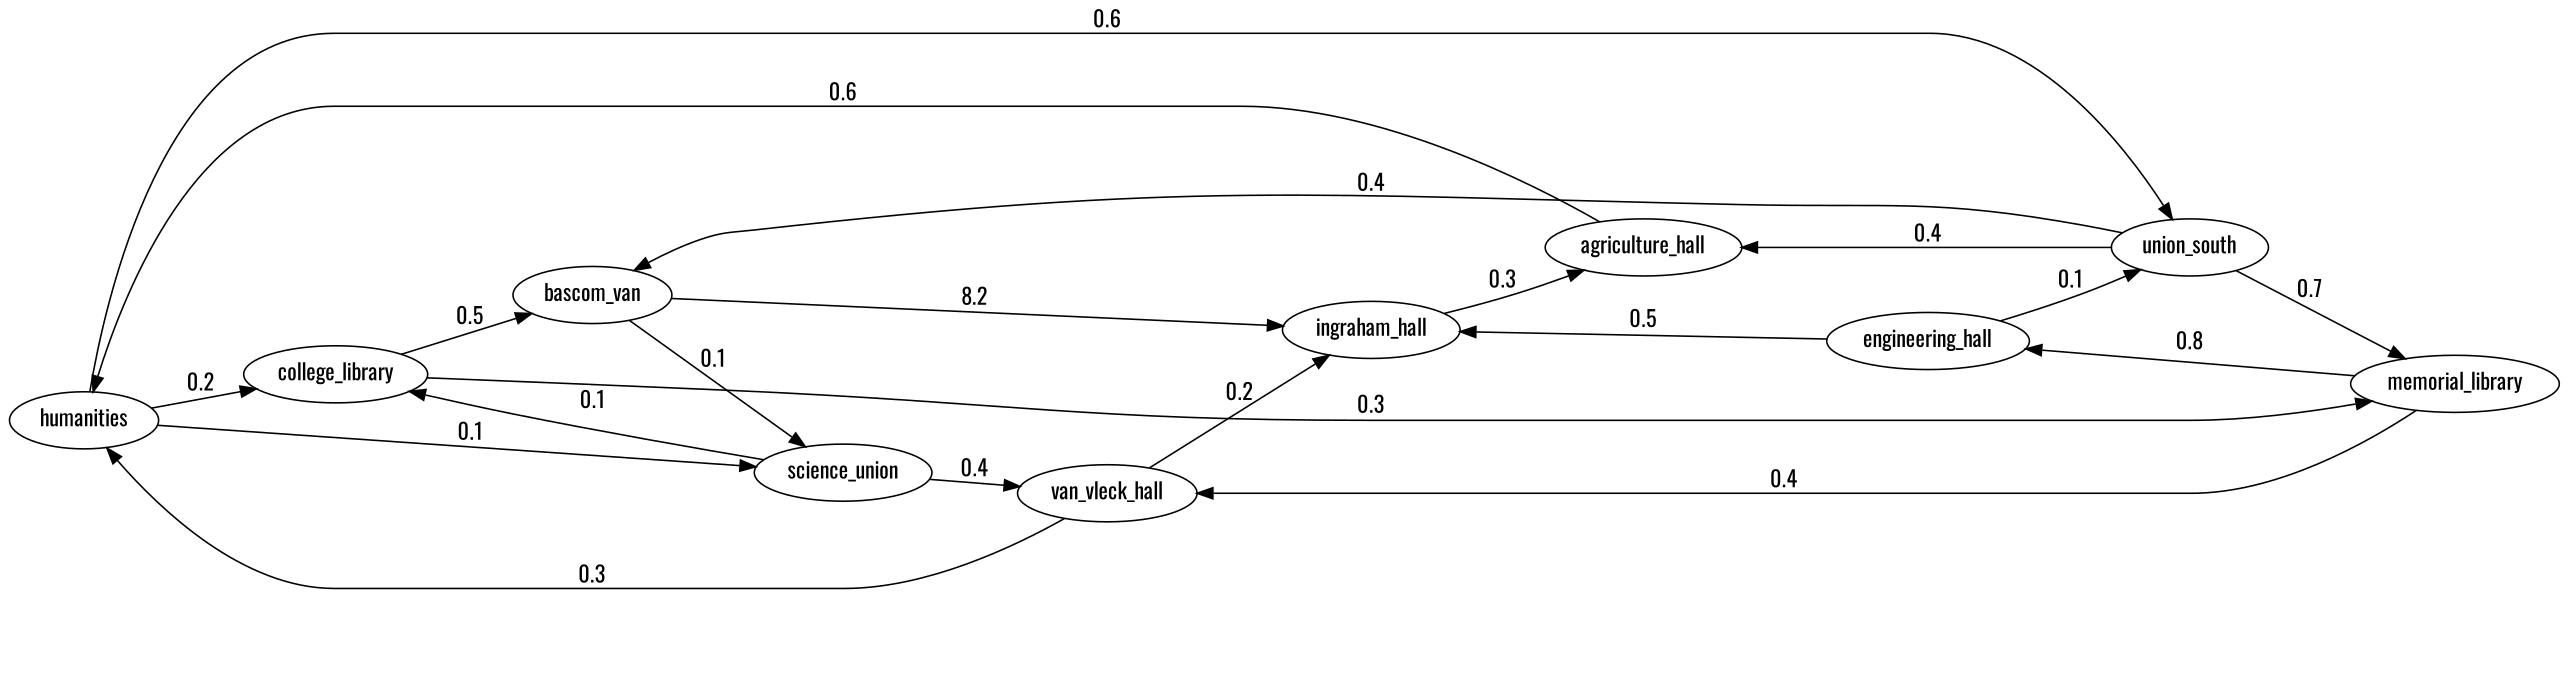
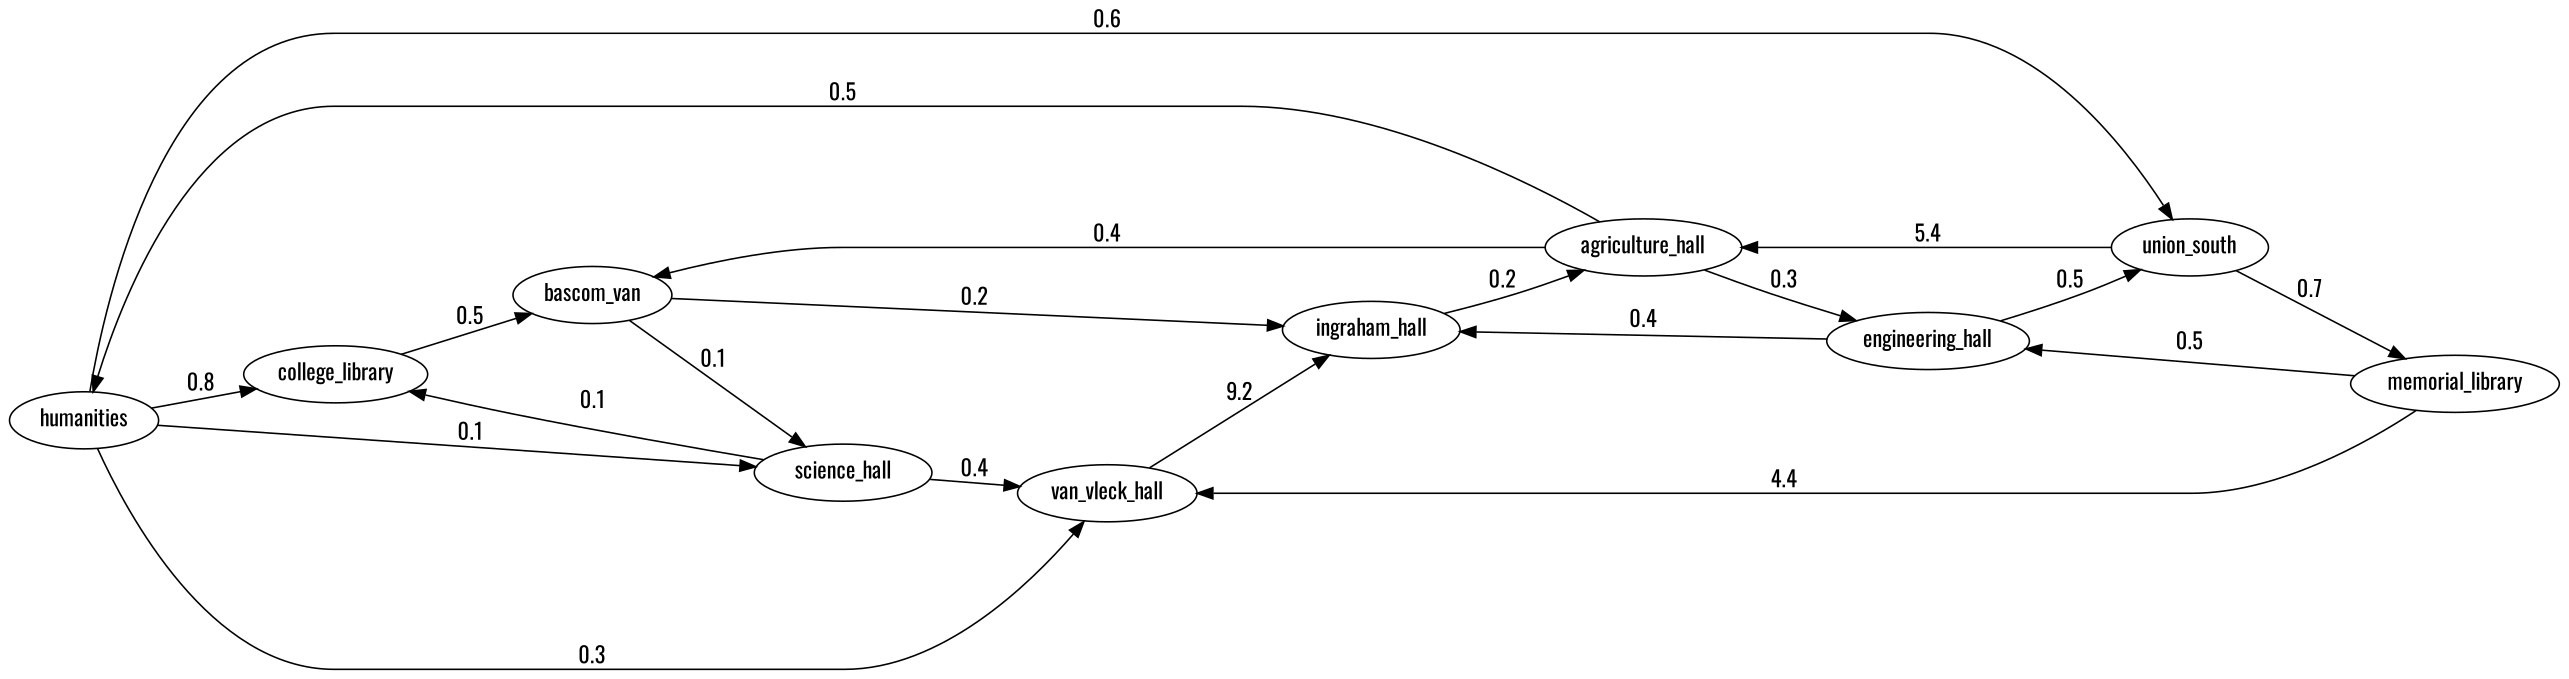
(843, 94) -> (843, 94)
(1383, 196) -> (1106, 247)
(1928, 236) -> (1928, 236)
(1503, 282) -> (1503, 282)
(2070, 282) -> (2070, 282)
none -> (1772, 294)
(975, 299) -> (975, 299)
(1644, 321) -> (1644, 321)
(2190, 343) -> (2190, 343)
(201, 385) -> (201, 385)
(1240, 394) -> (1240, 394)
(1391, 420) -> none
(843, 473) -> (843, 473)
(1784, 481) -> (1784, 481)
(577, 588) -> (556, 669)
